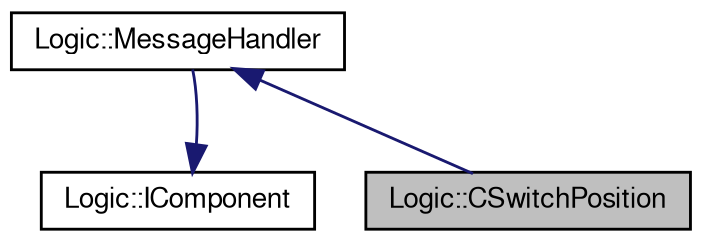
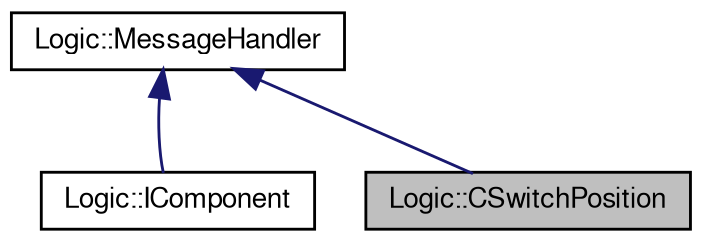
(197, 107) -> (159, 136)
